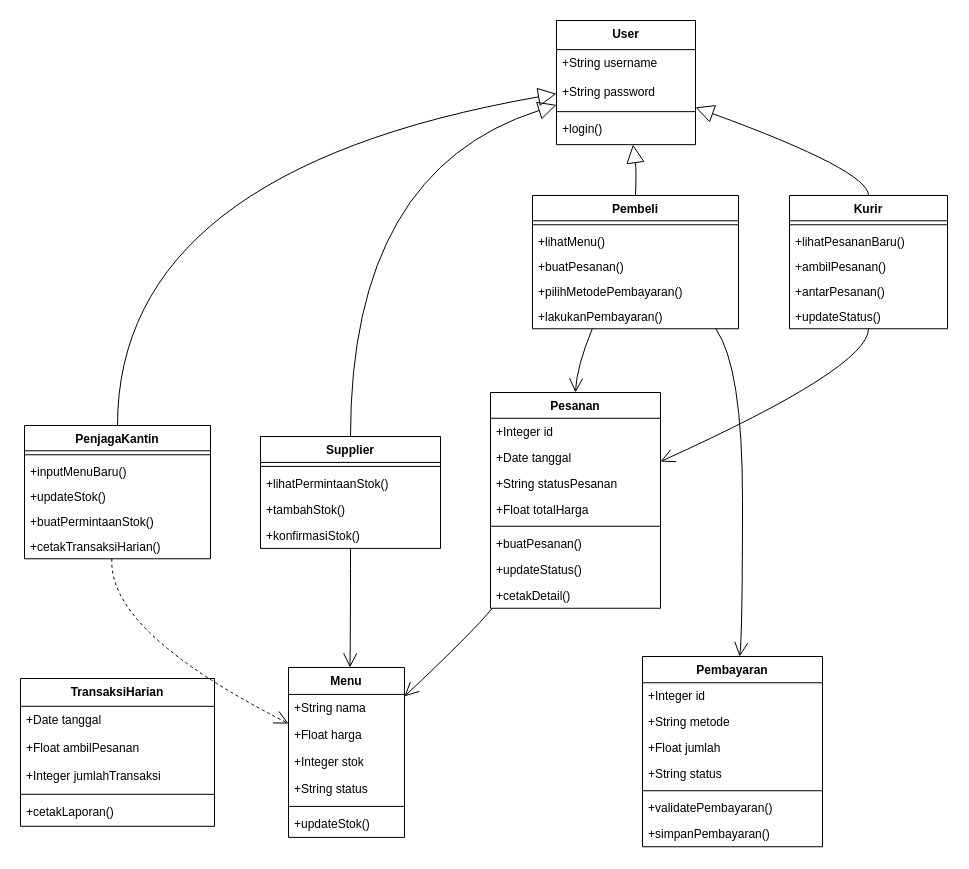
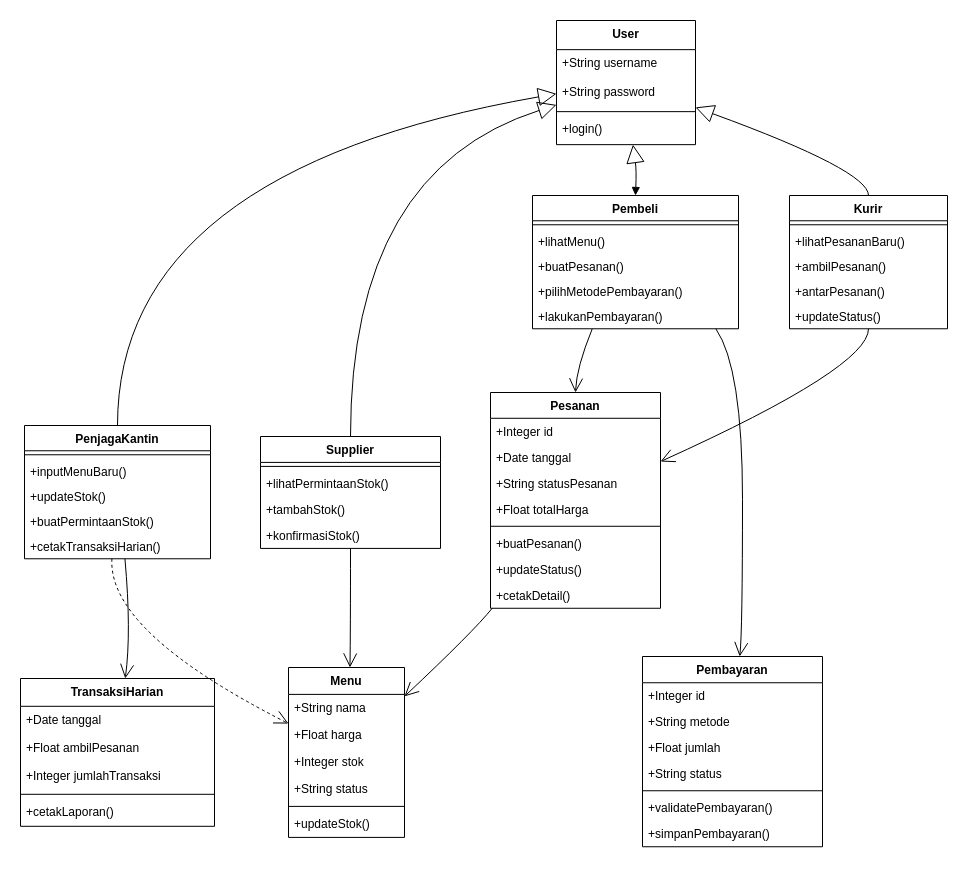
(636, 190) -> (636, 186)
none -> (128, 617)
